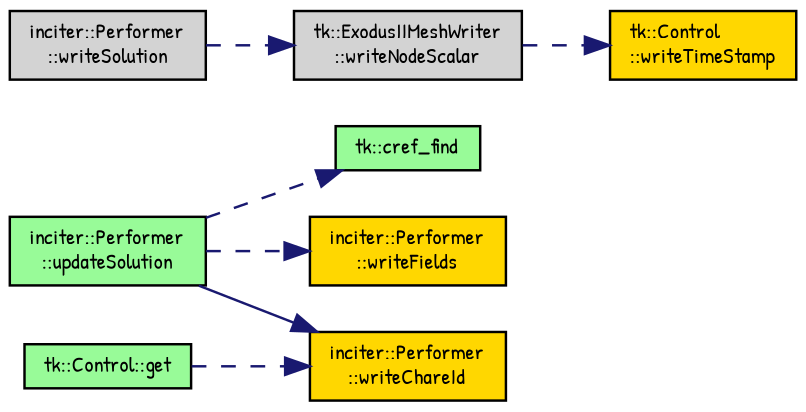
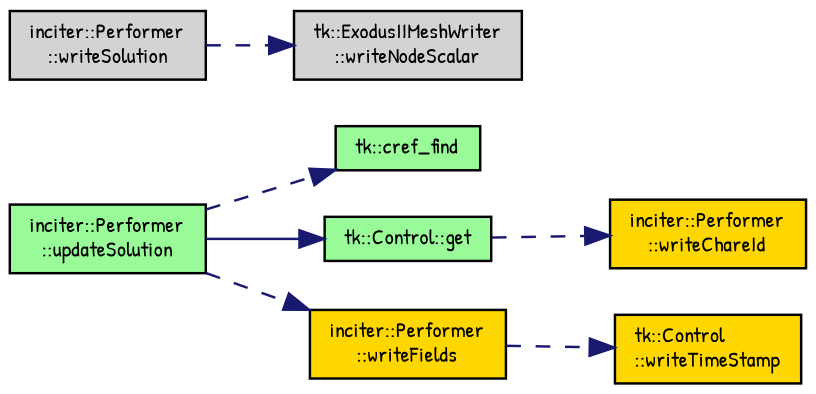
(554, 45) -> (548, 347)
(246, 304) -> (253, 239)
